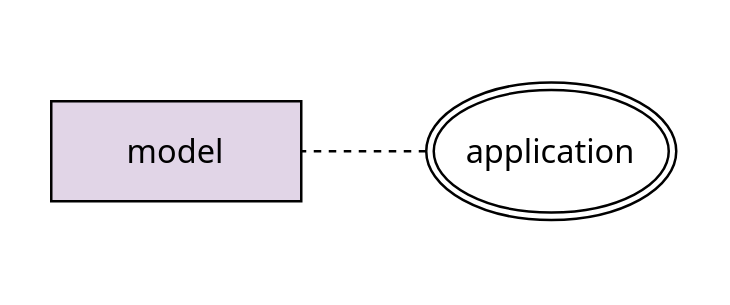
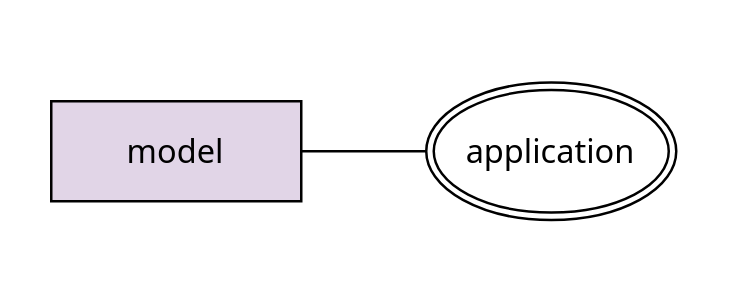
(364, 151) -> (364, 151)
